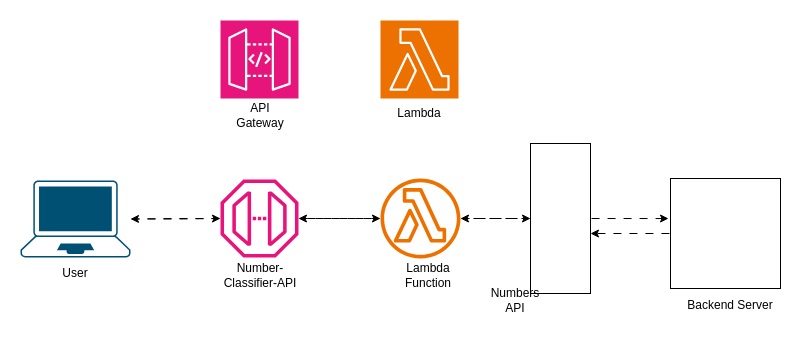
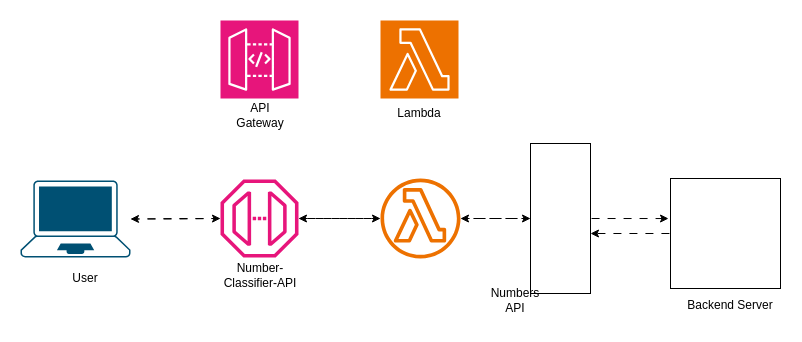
(76, 274) -> (86, 279)
(429, 276) -> none
